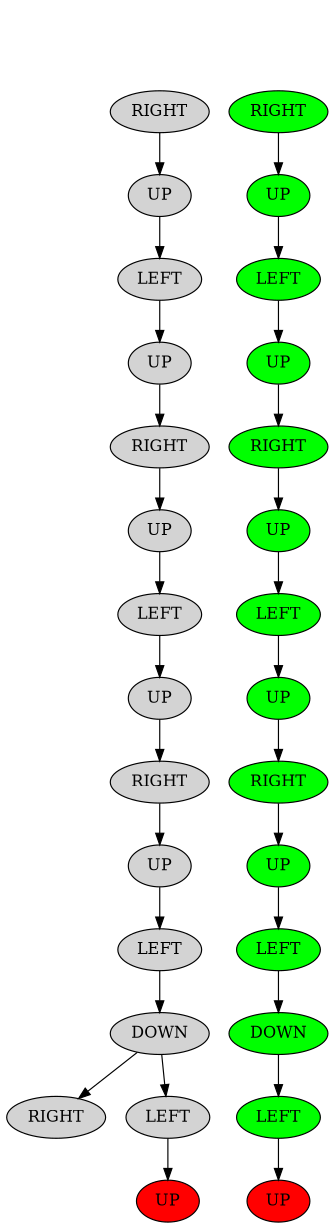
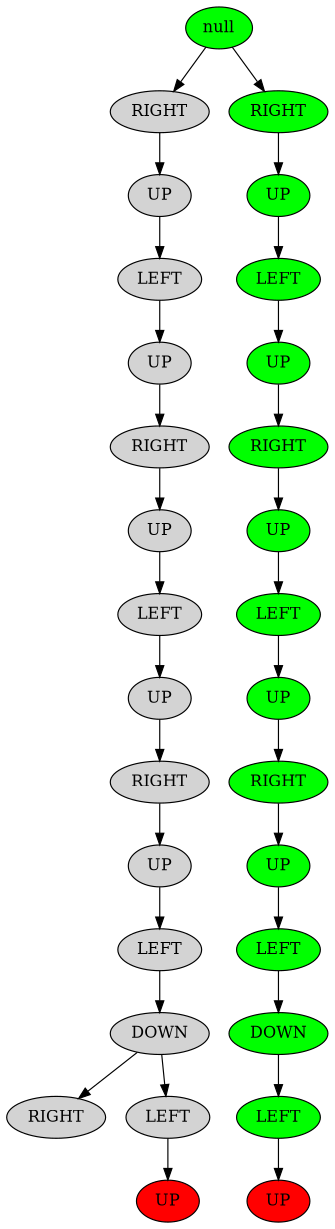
none -> (219, 28)
